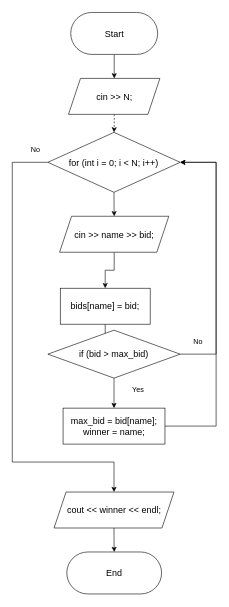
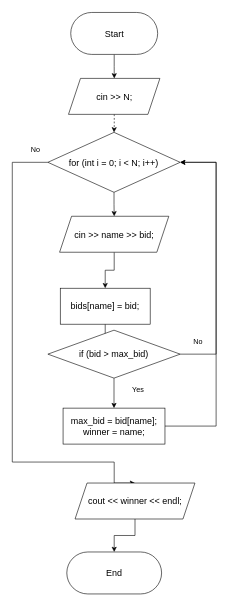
(114, 510) -> (135, 501)
